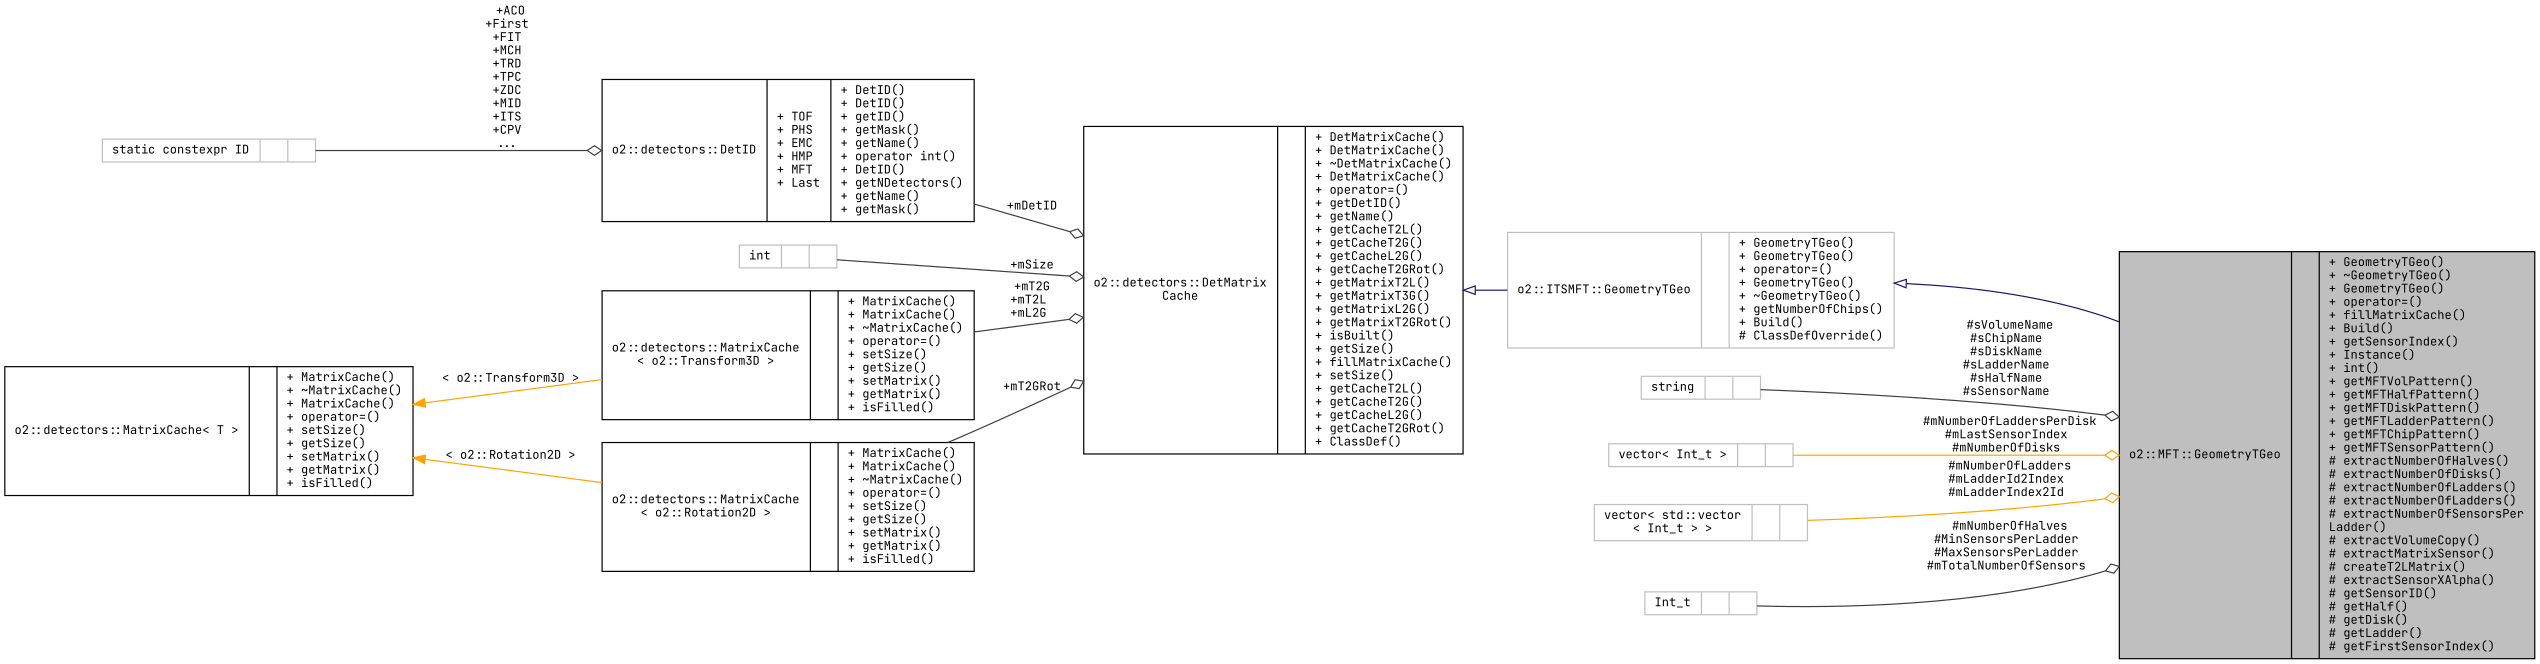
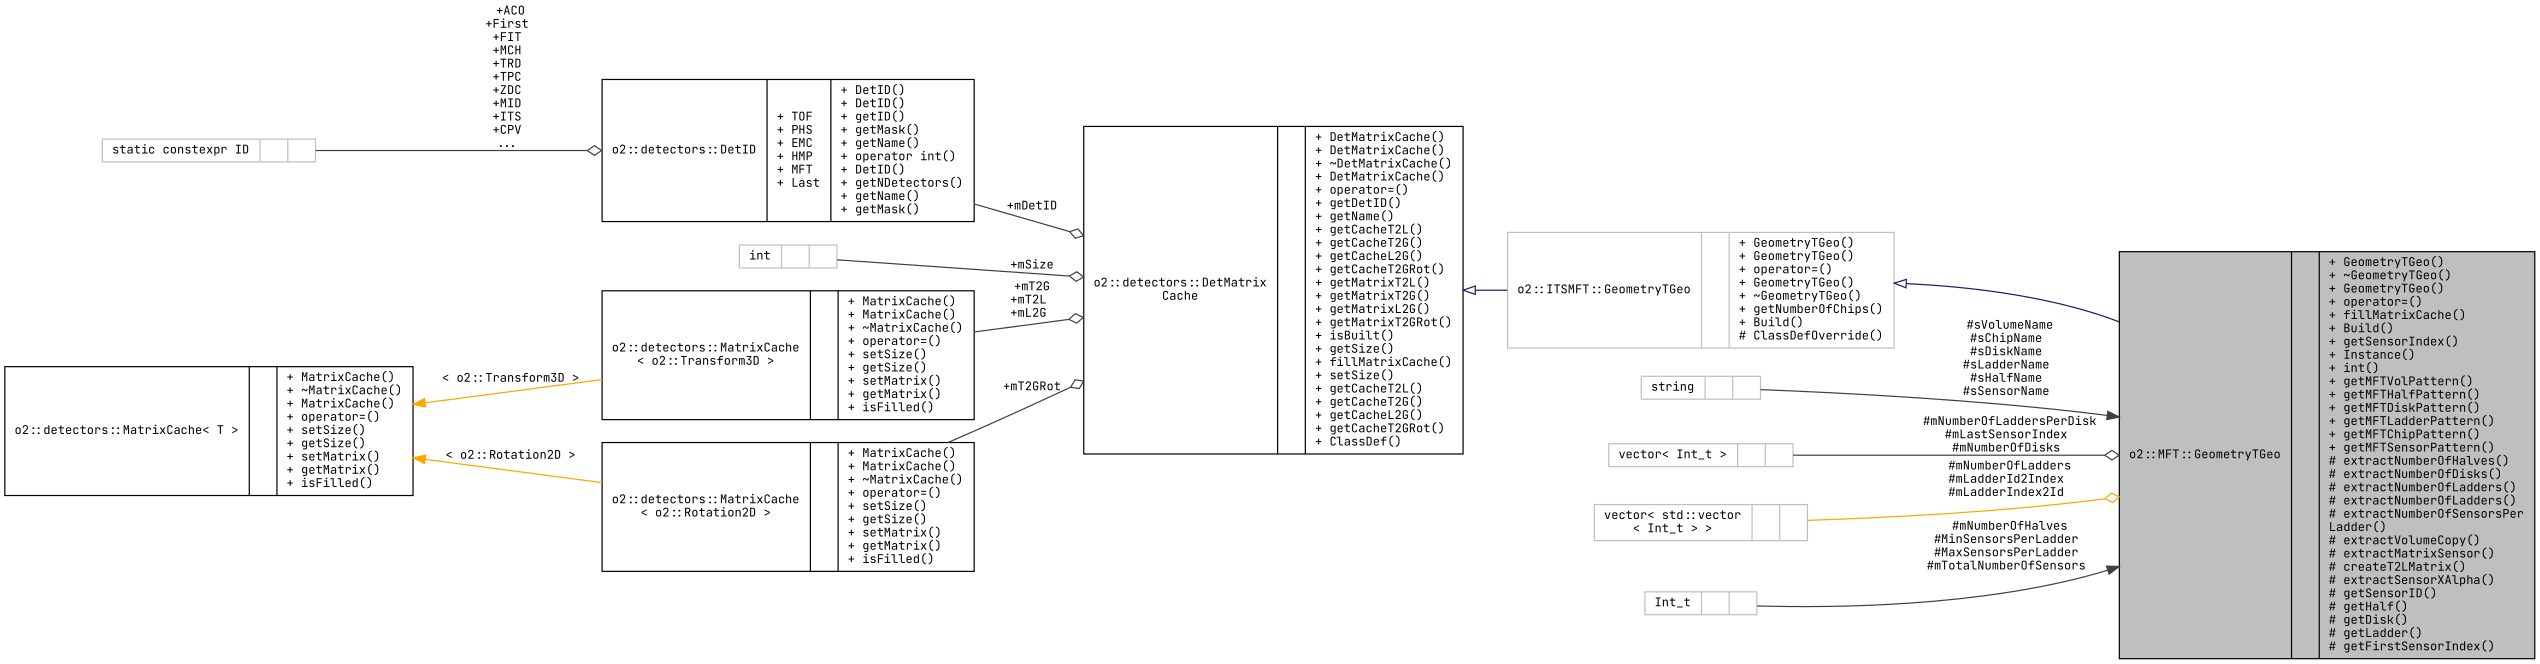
(1373, 296) -> (1373, 296)
(1933, 399) -> (1934, 399)
(1949, 455) -> (1949, 455)
(1933, 601) -> (1934, 601)
